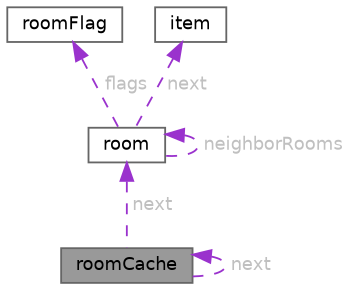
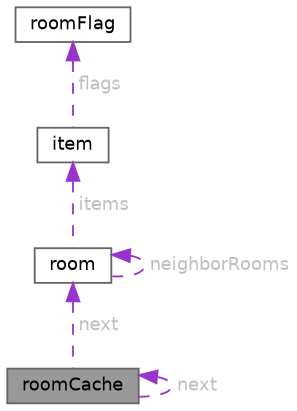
(184, 85) -> (101, 205)
(100, 93) -> (73, 94)
